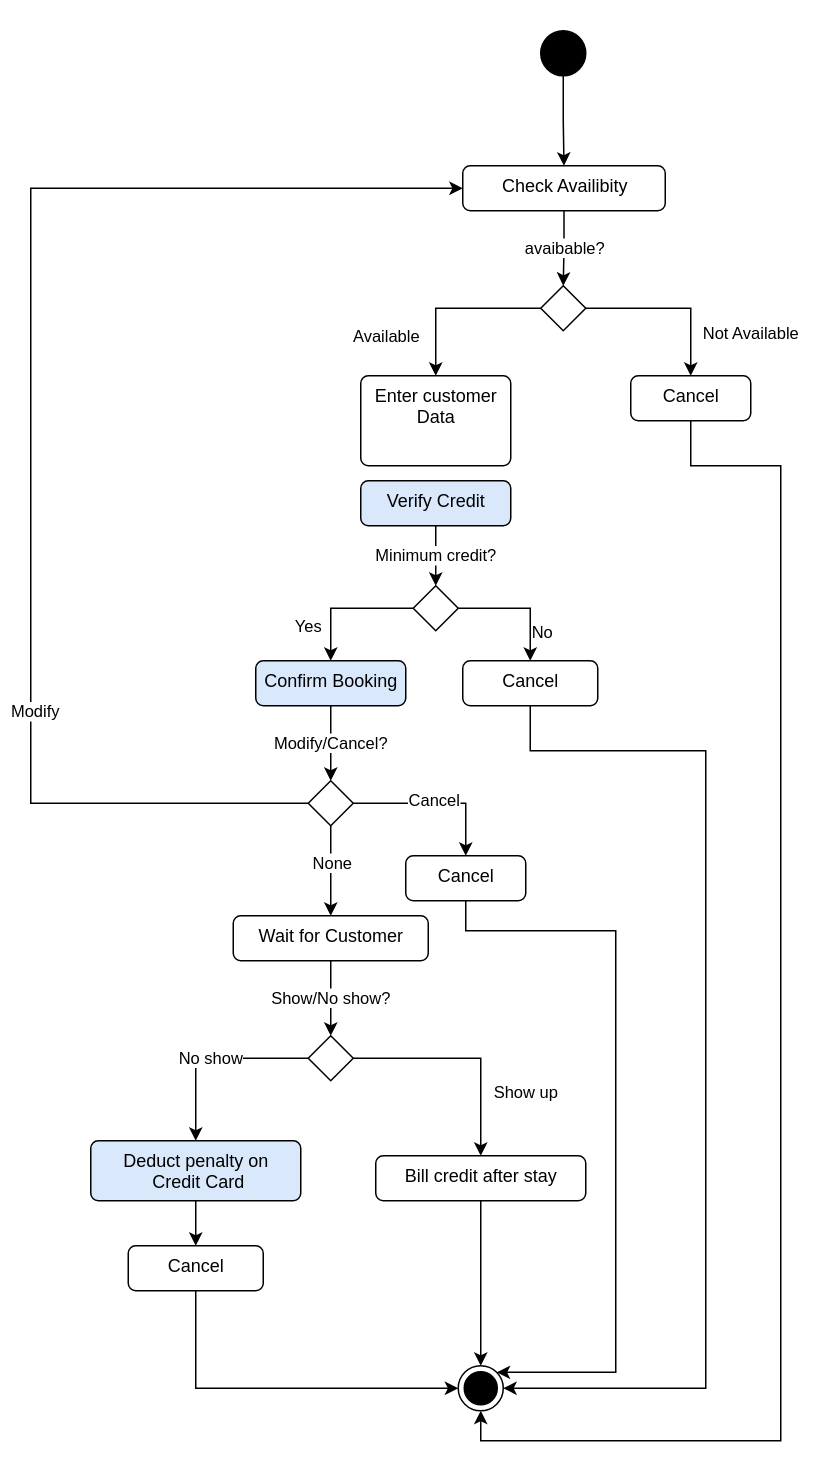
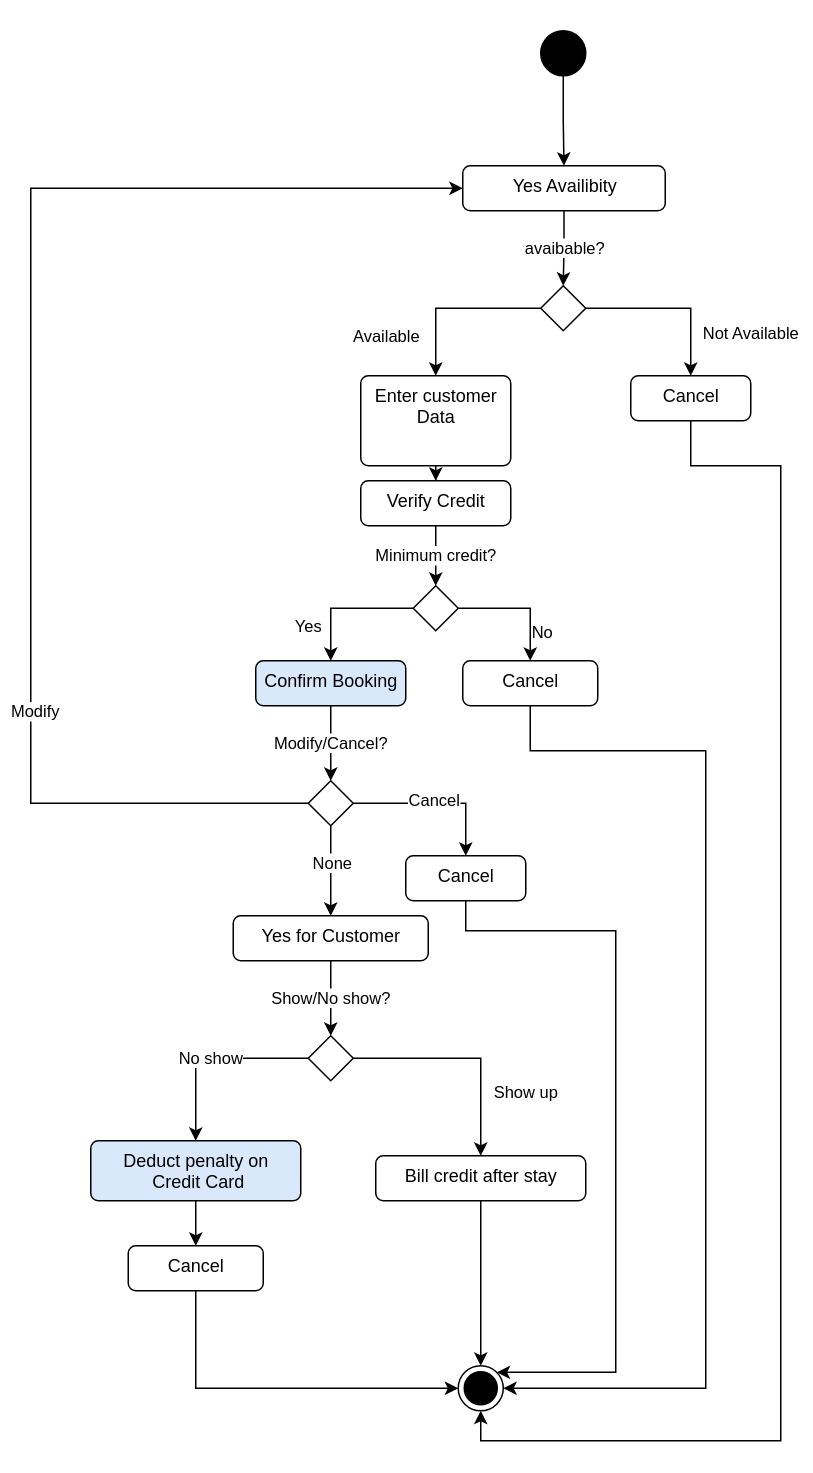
(566, 187) -> (566, 187)
none -> (436, 473)
(436, 503) -> (436, 503)
(332, 937) -> (332, 937)
